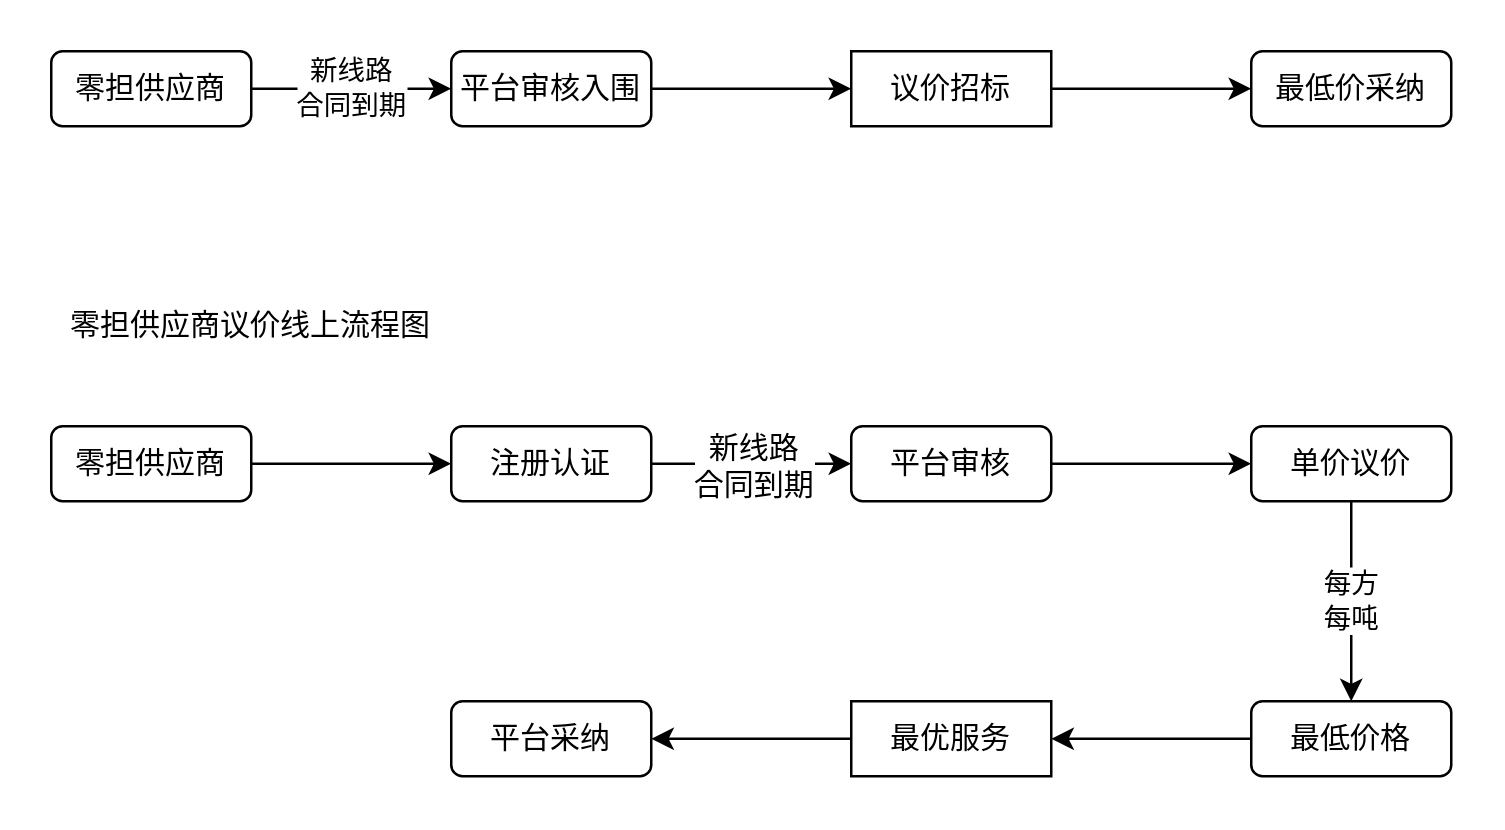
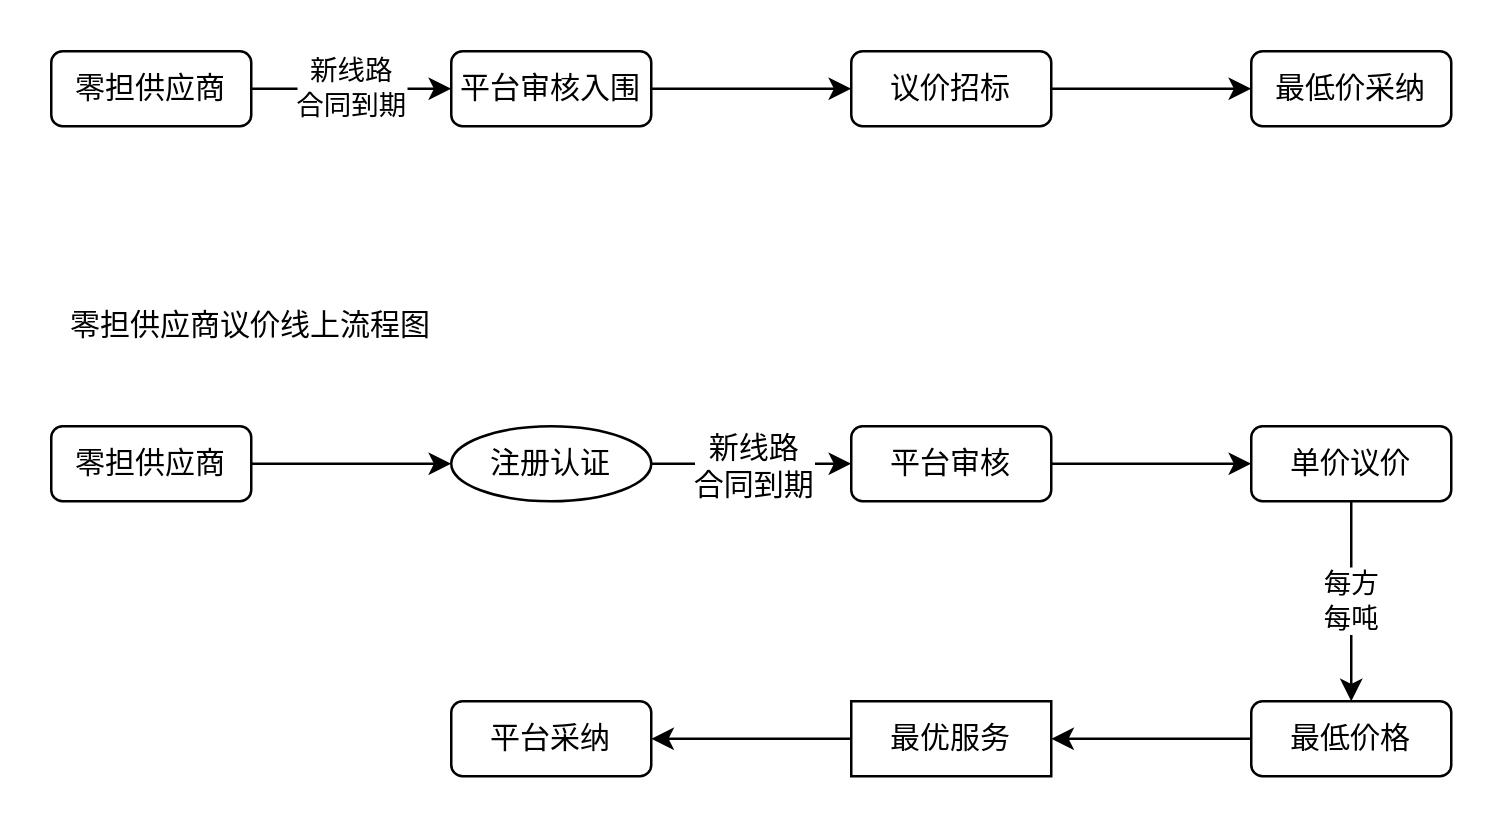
(951, 89) -> (951, 89)
(551, 464) -> (551, 464)
